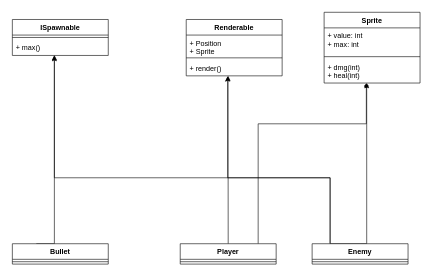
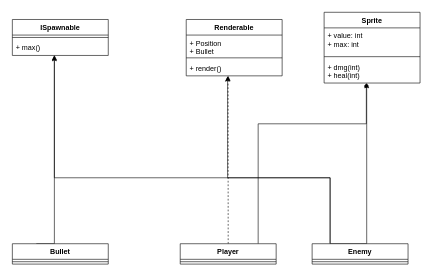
(207, 43) -> (207, 43)
(228, 211) -> (228, 211)
